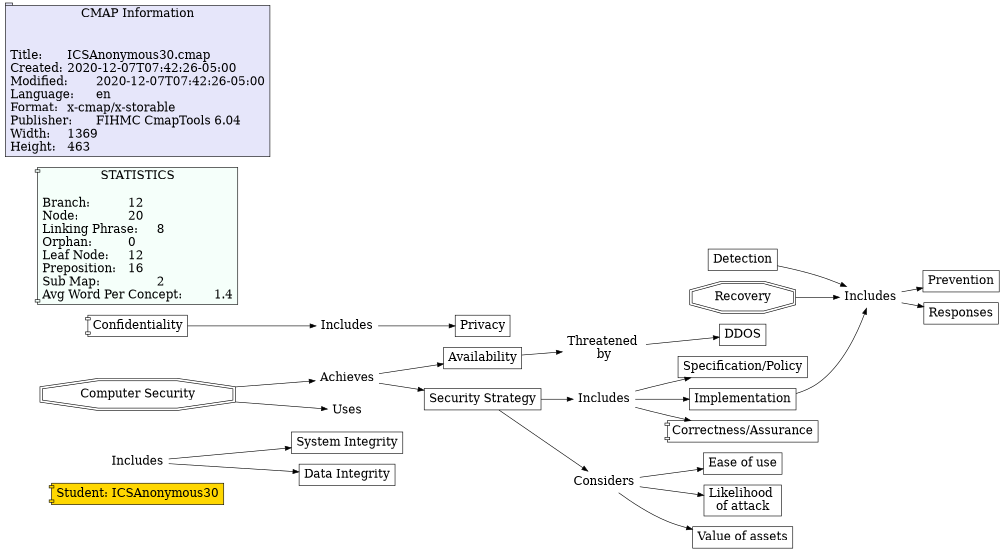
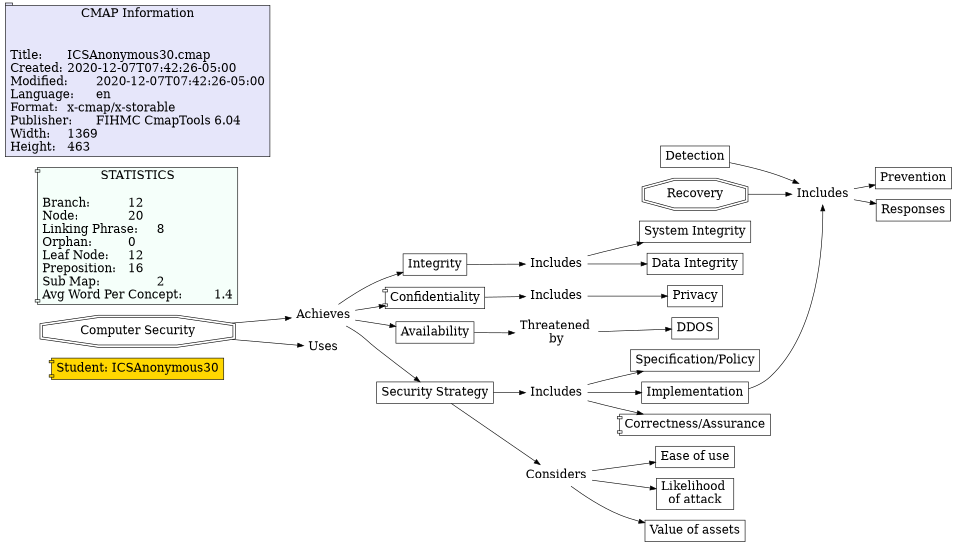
none -> (435, 265)
none -> (367, 308)
